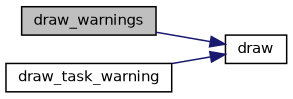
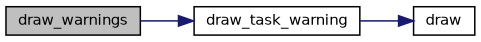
(183, 37) -> (159, 21)
